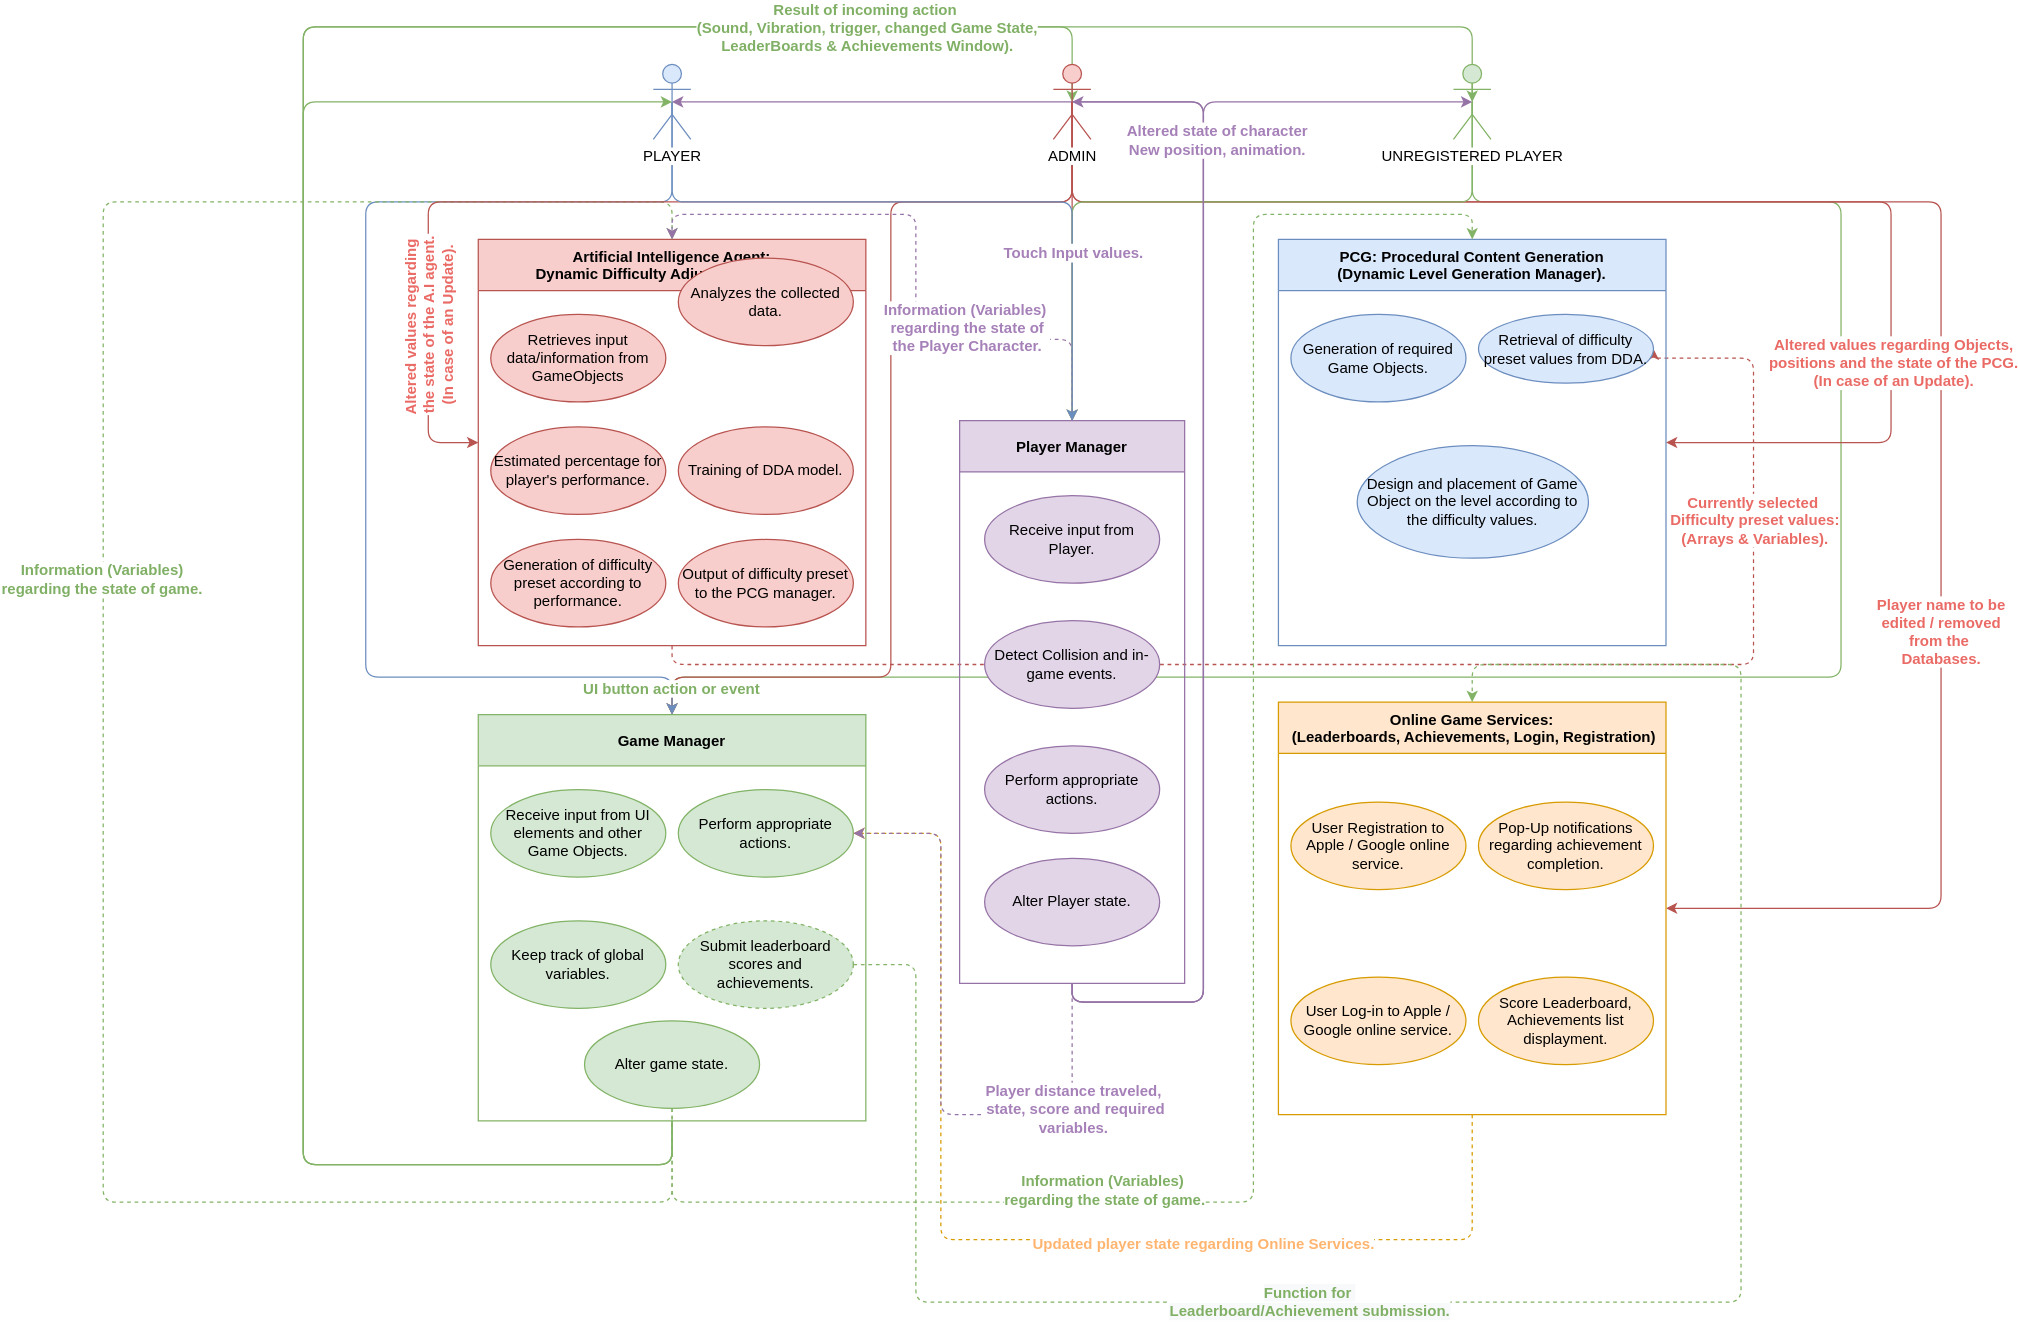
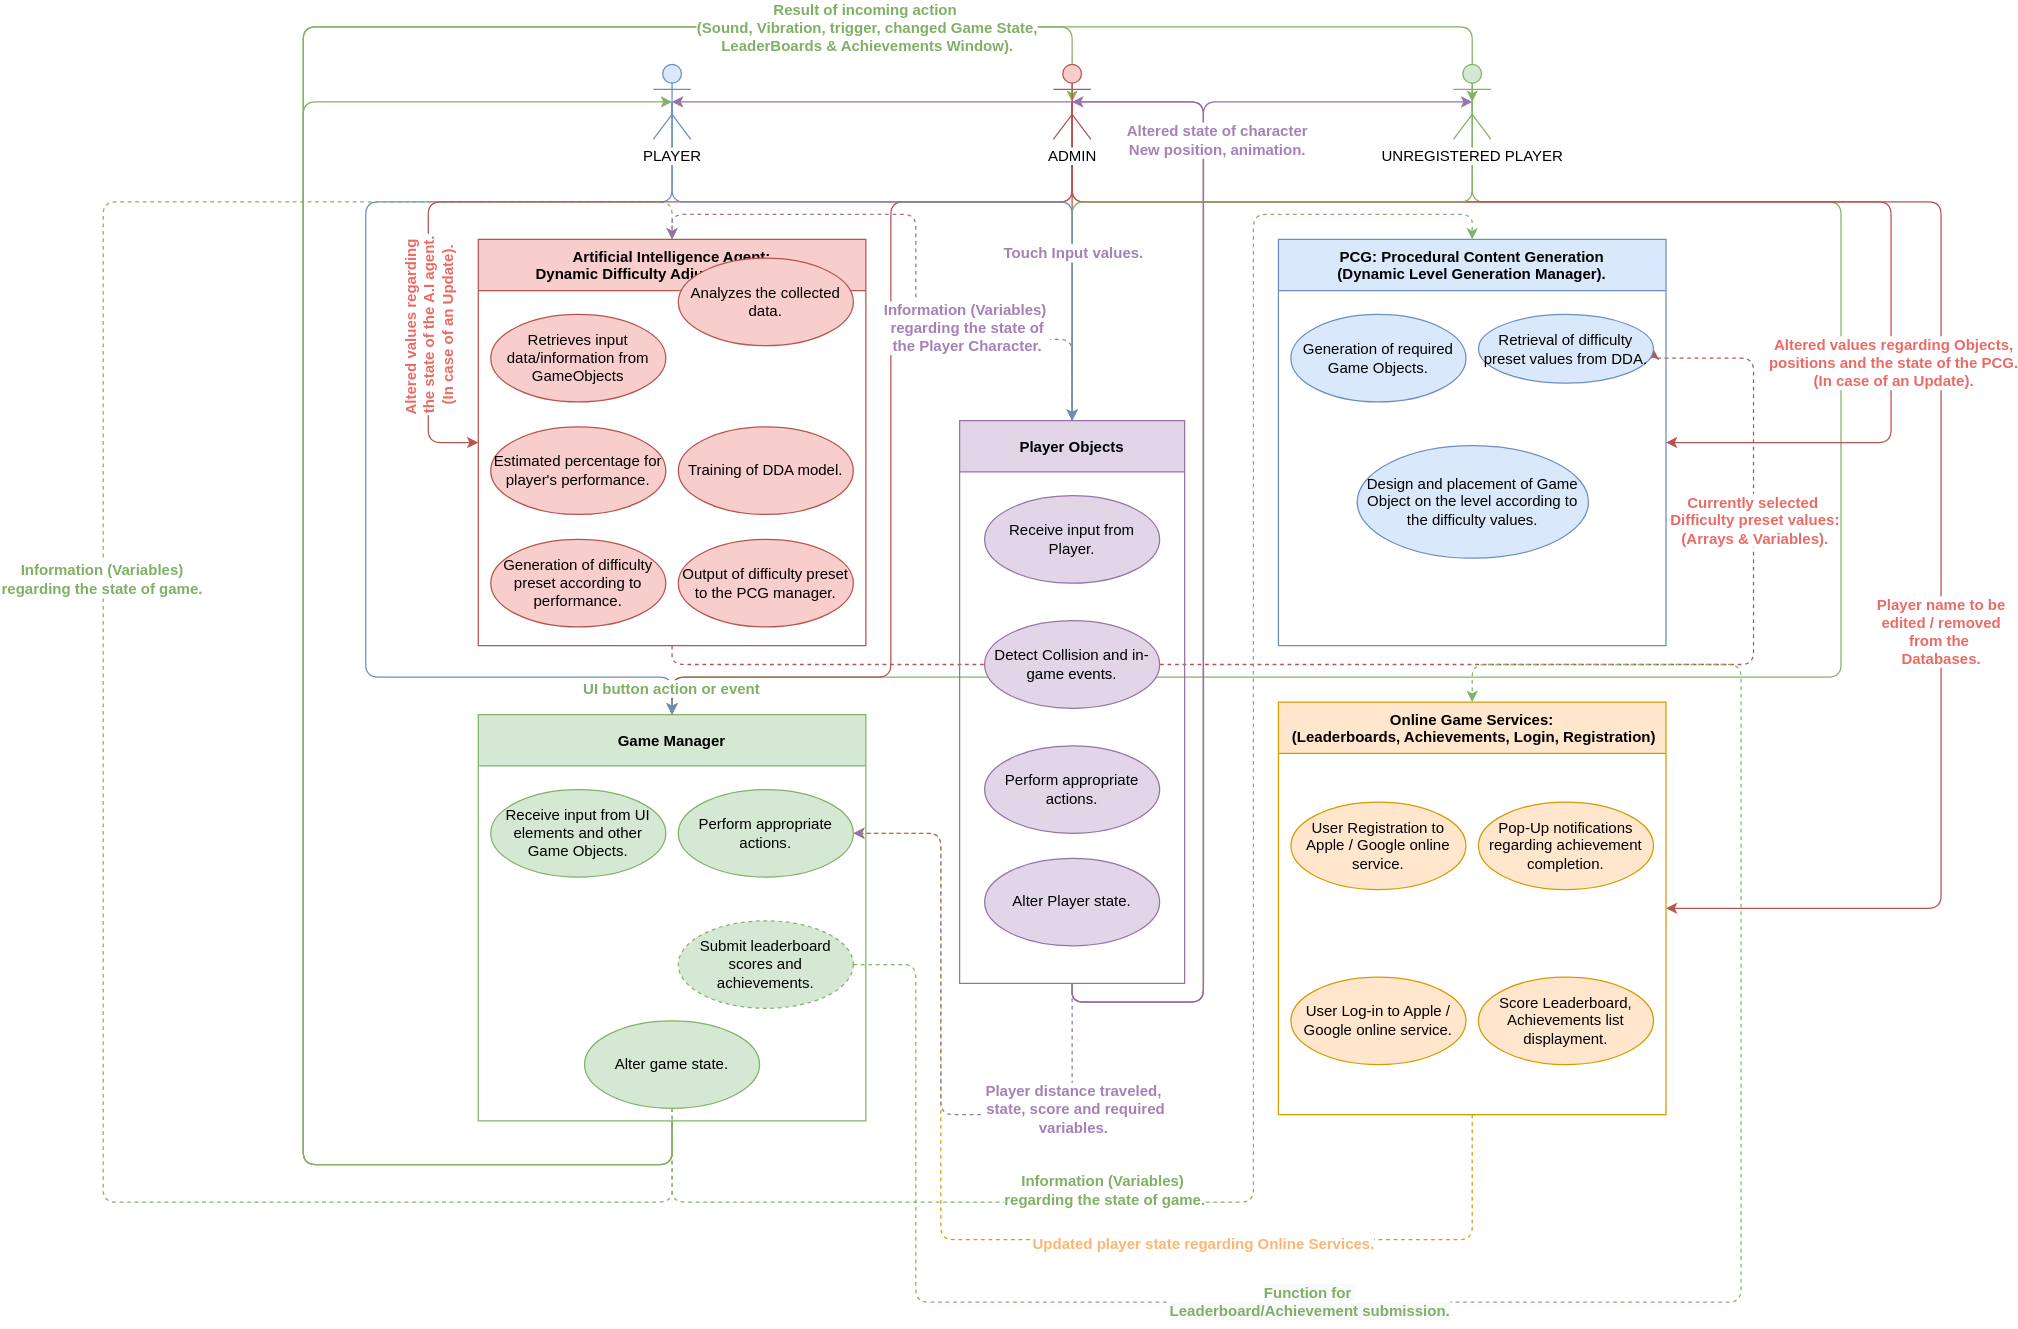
(1071, 447) -> (1071, 447)
(578, 964) -> none
